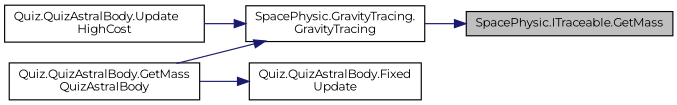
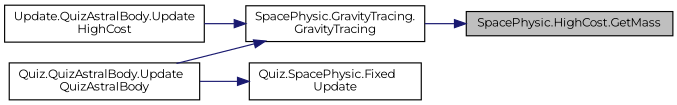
(104, 24) -> (104, 24)
(570, 24) -> (570, 24)
(104, 81) -> (104, 81)
(335, 81) -> (335, 81)
